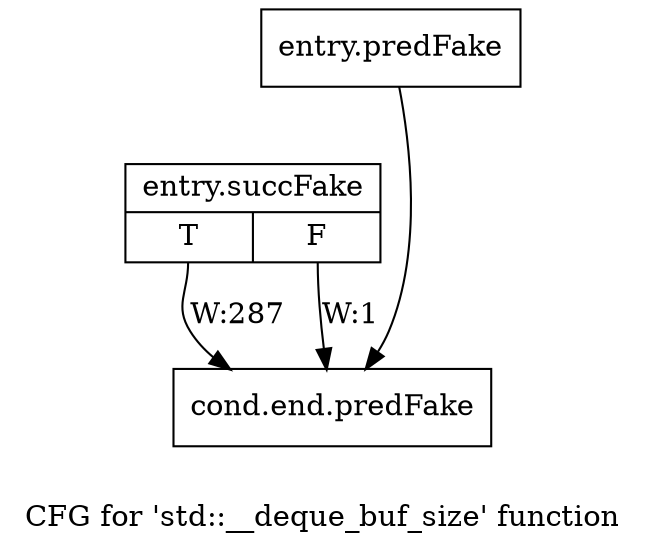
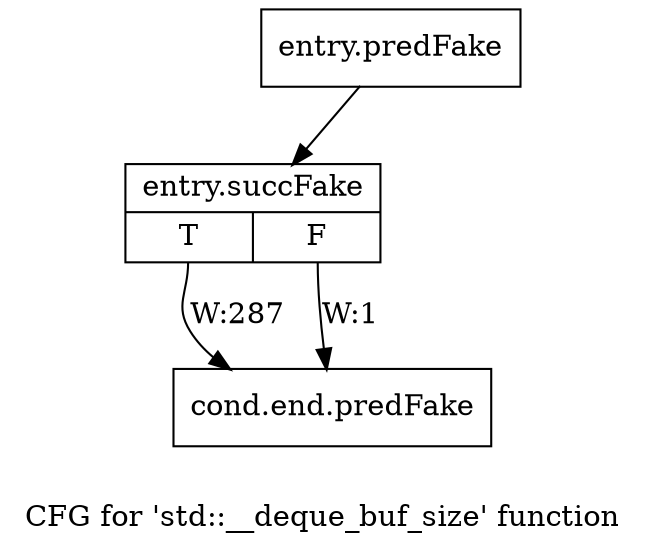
(410, 221) -> (333, 118)
